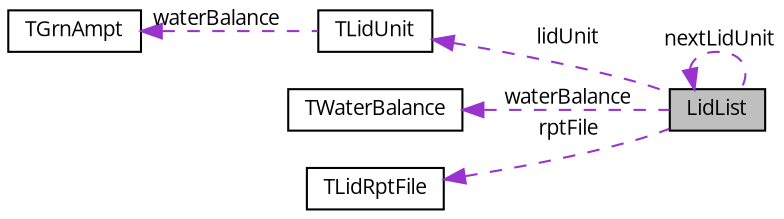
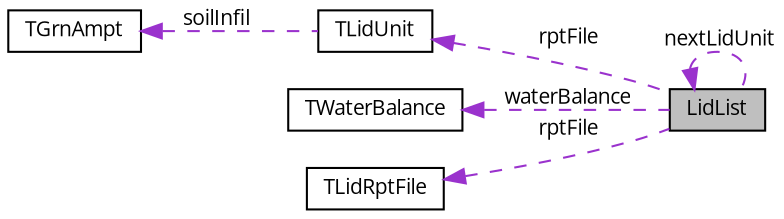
(215, 20) -> (215, 20)
(566, 38) -> (566, 38)
